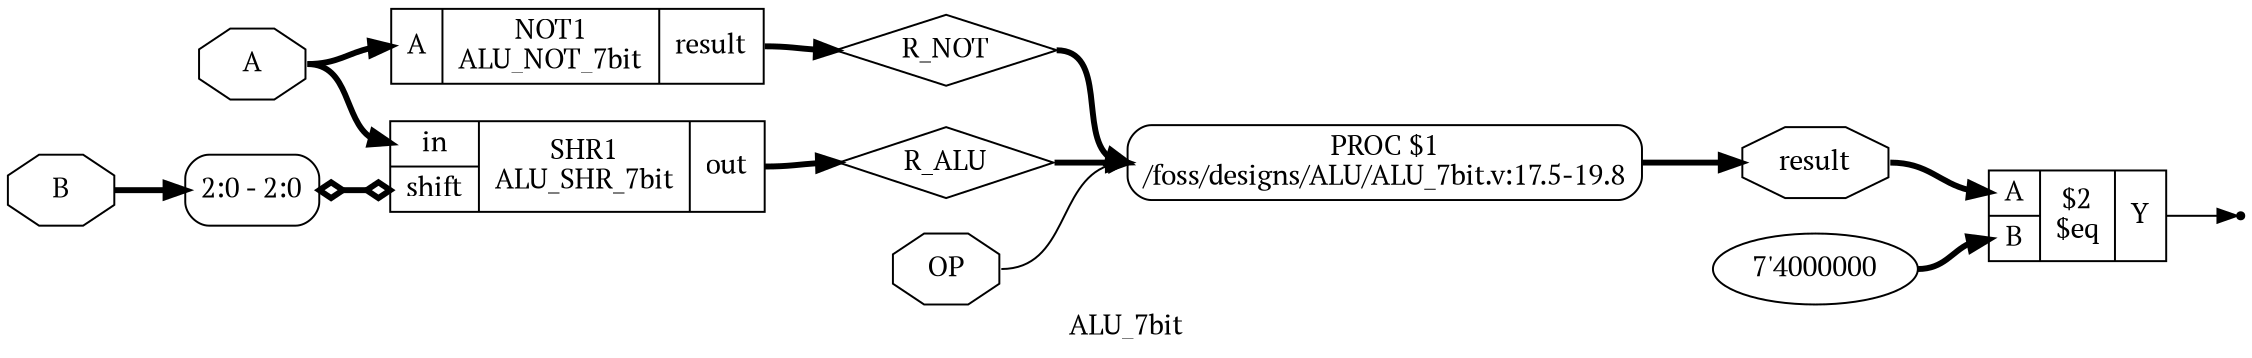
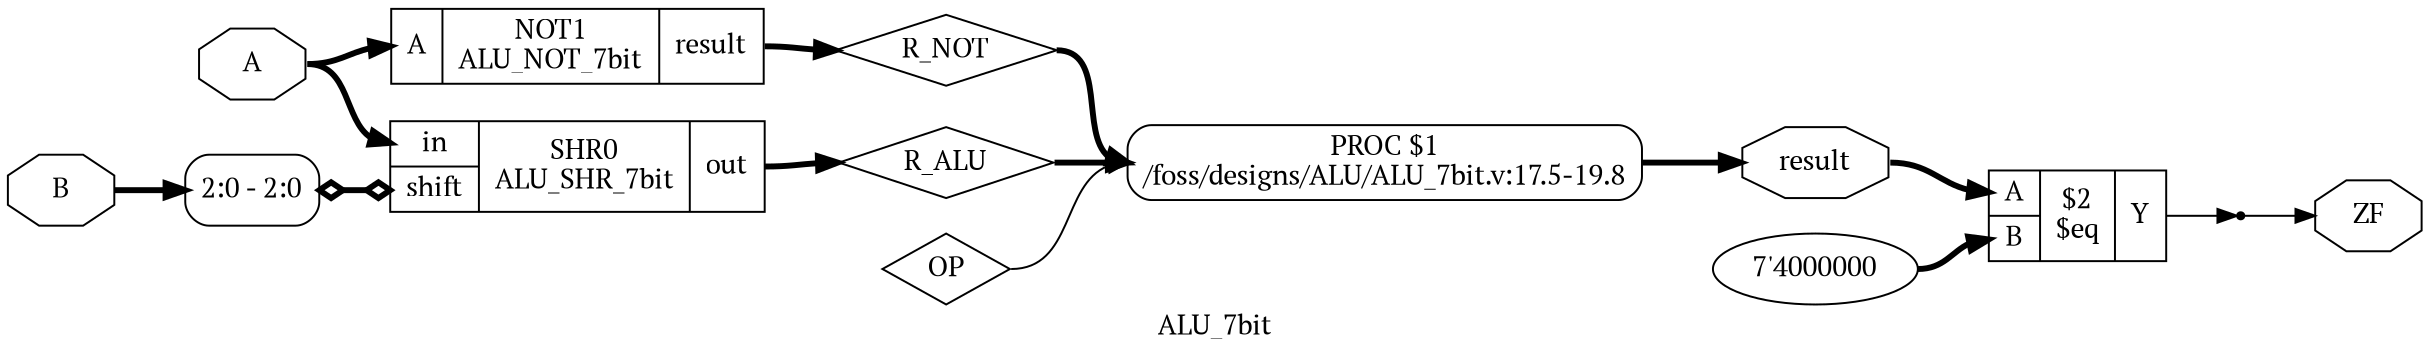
(584, 151) -> (584, 151)
none -> (2368, 216)
(946, 269) -> (946, 269)
